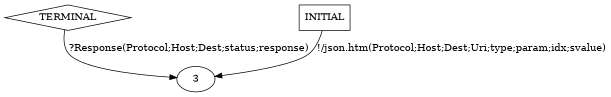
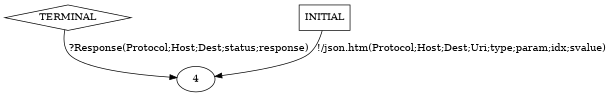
(196, 79) -> (196, 79)
